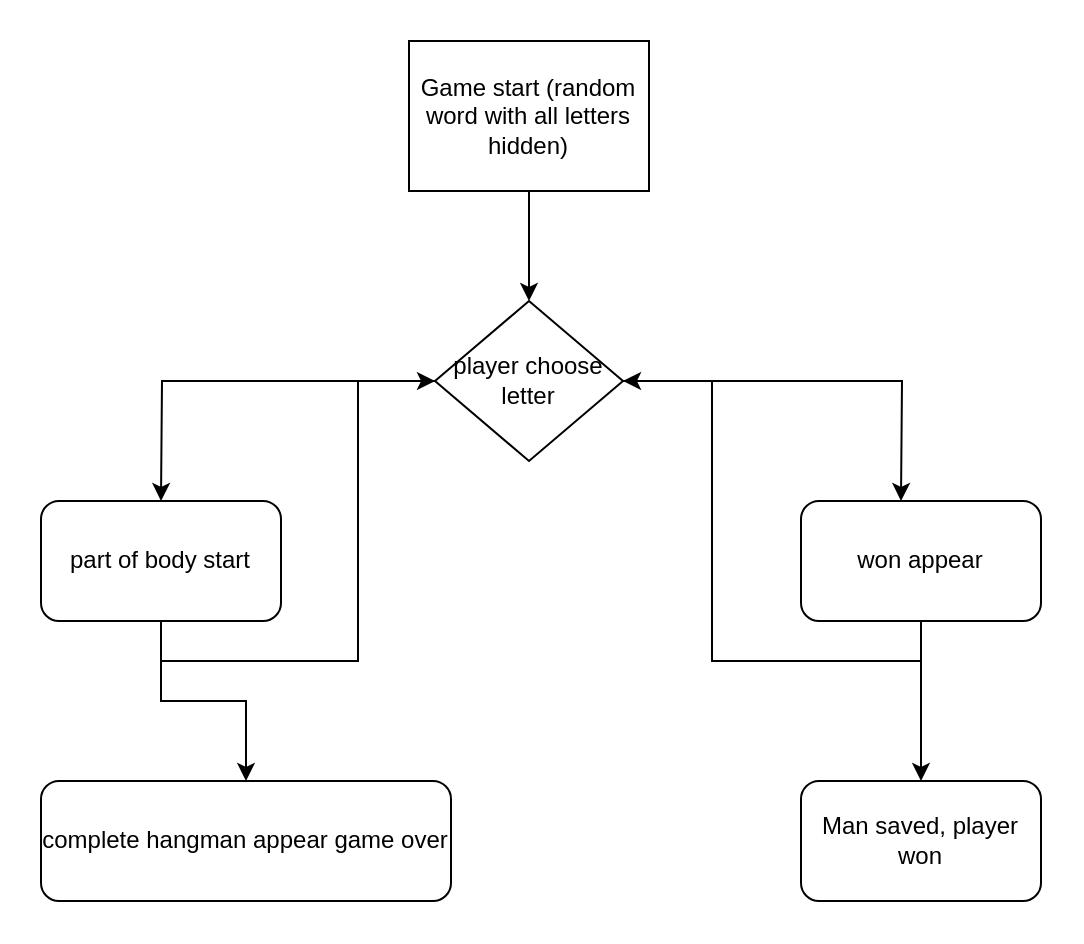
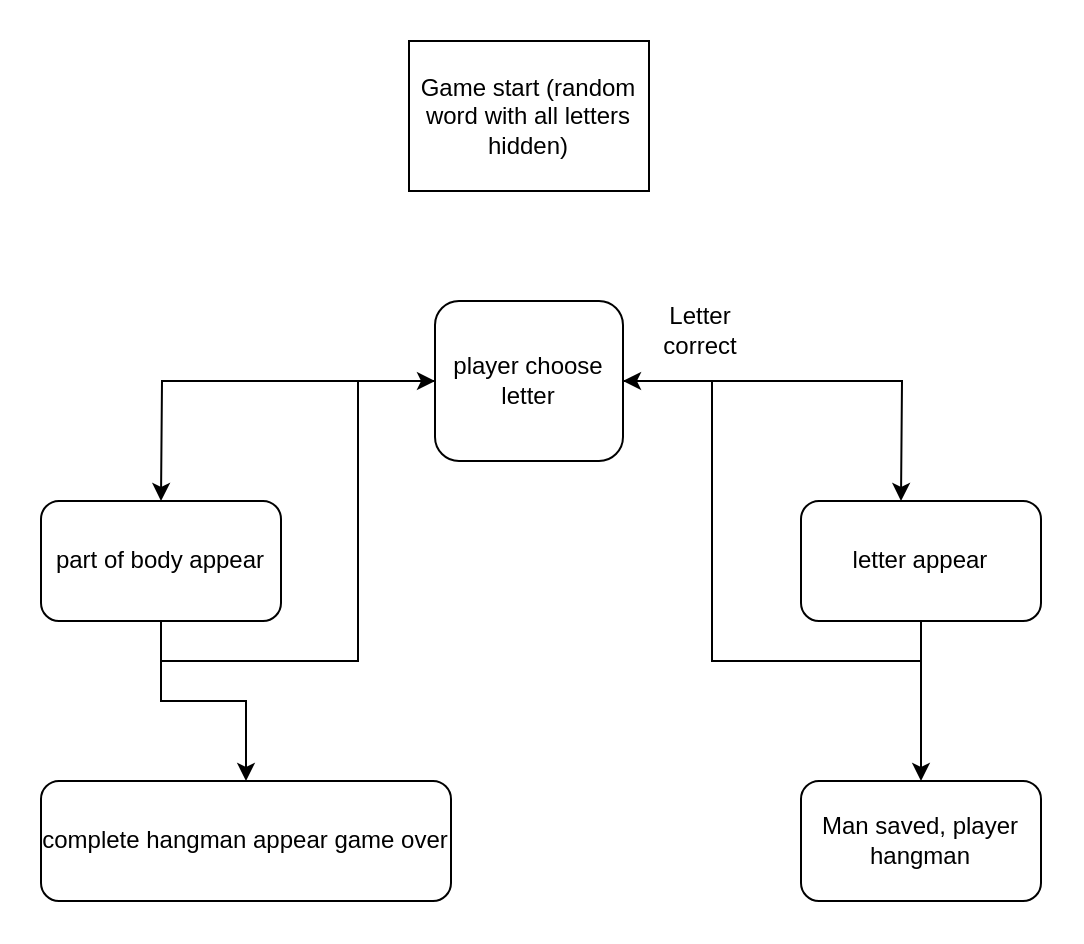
(529, 239) -> none
none -> (701, 331)
(529, 381) -> (529, 381)
(161, 561) -> (161, 561)
(921, 561) -> (921, 561)
(921, 841) -> (921, 841)
